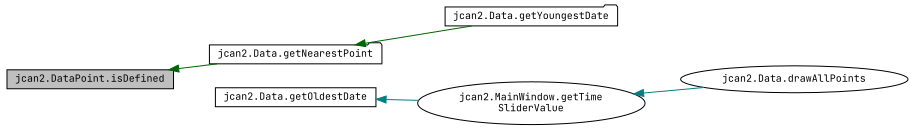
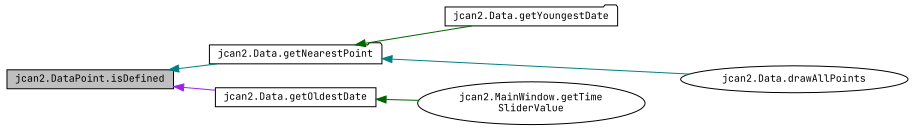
(198, 66) -> (198, 66)
none -> (199, 89)
(674, 90) -> (541, 67)
(403, 100) -> (403, 100)
